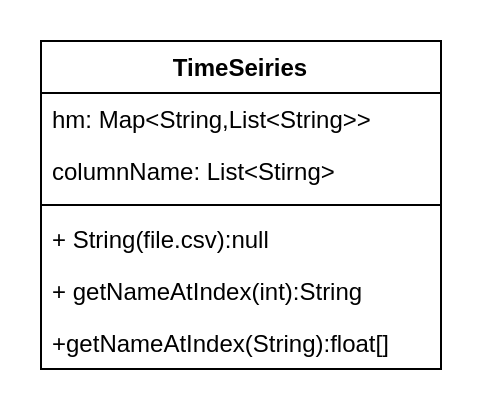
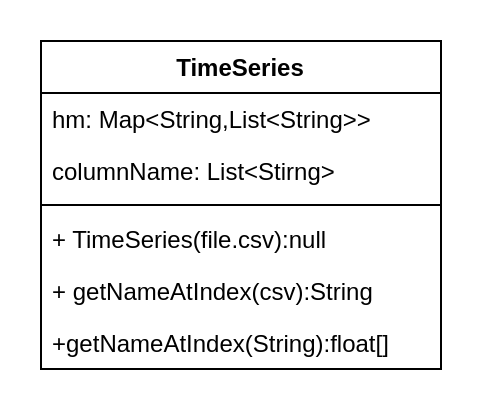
(240, 68) -> (240, 68)
(182, 240) -> (205, 240)
(231, 292) -> (234, 292)
